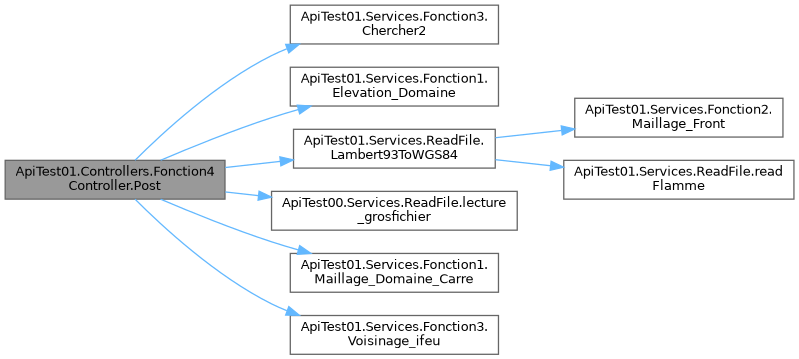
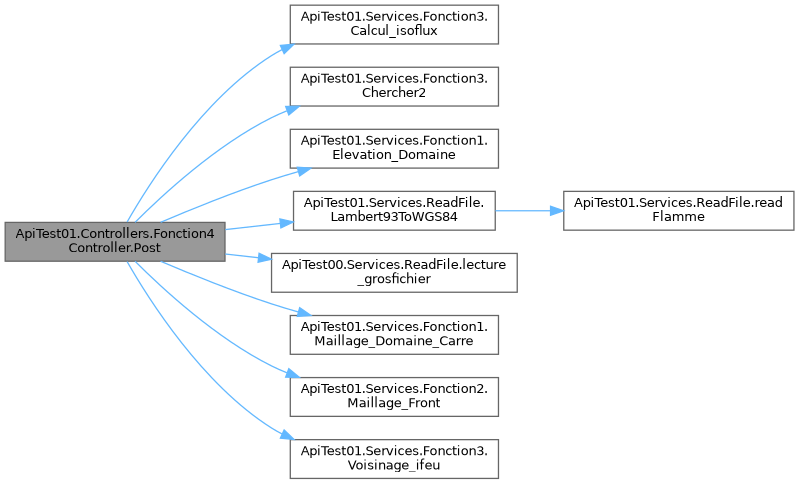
none -> (394, 25)
(528, 134) -> (206, 324)
